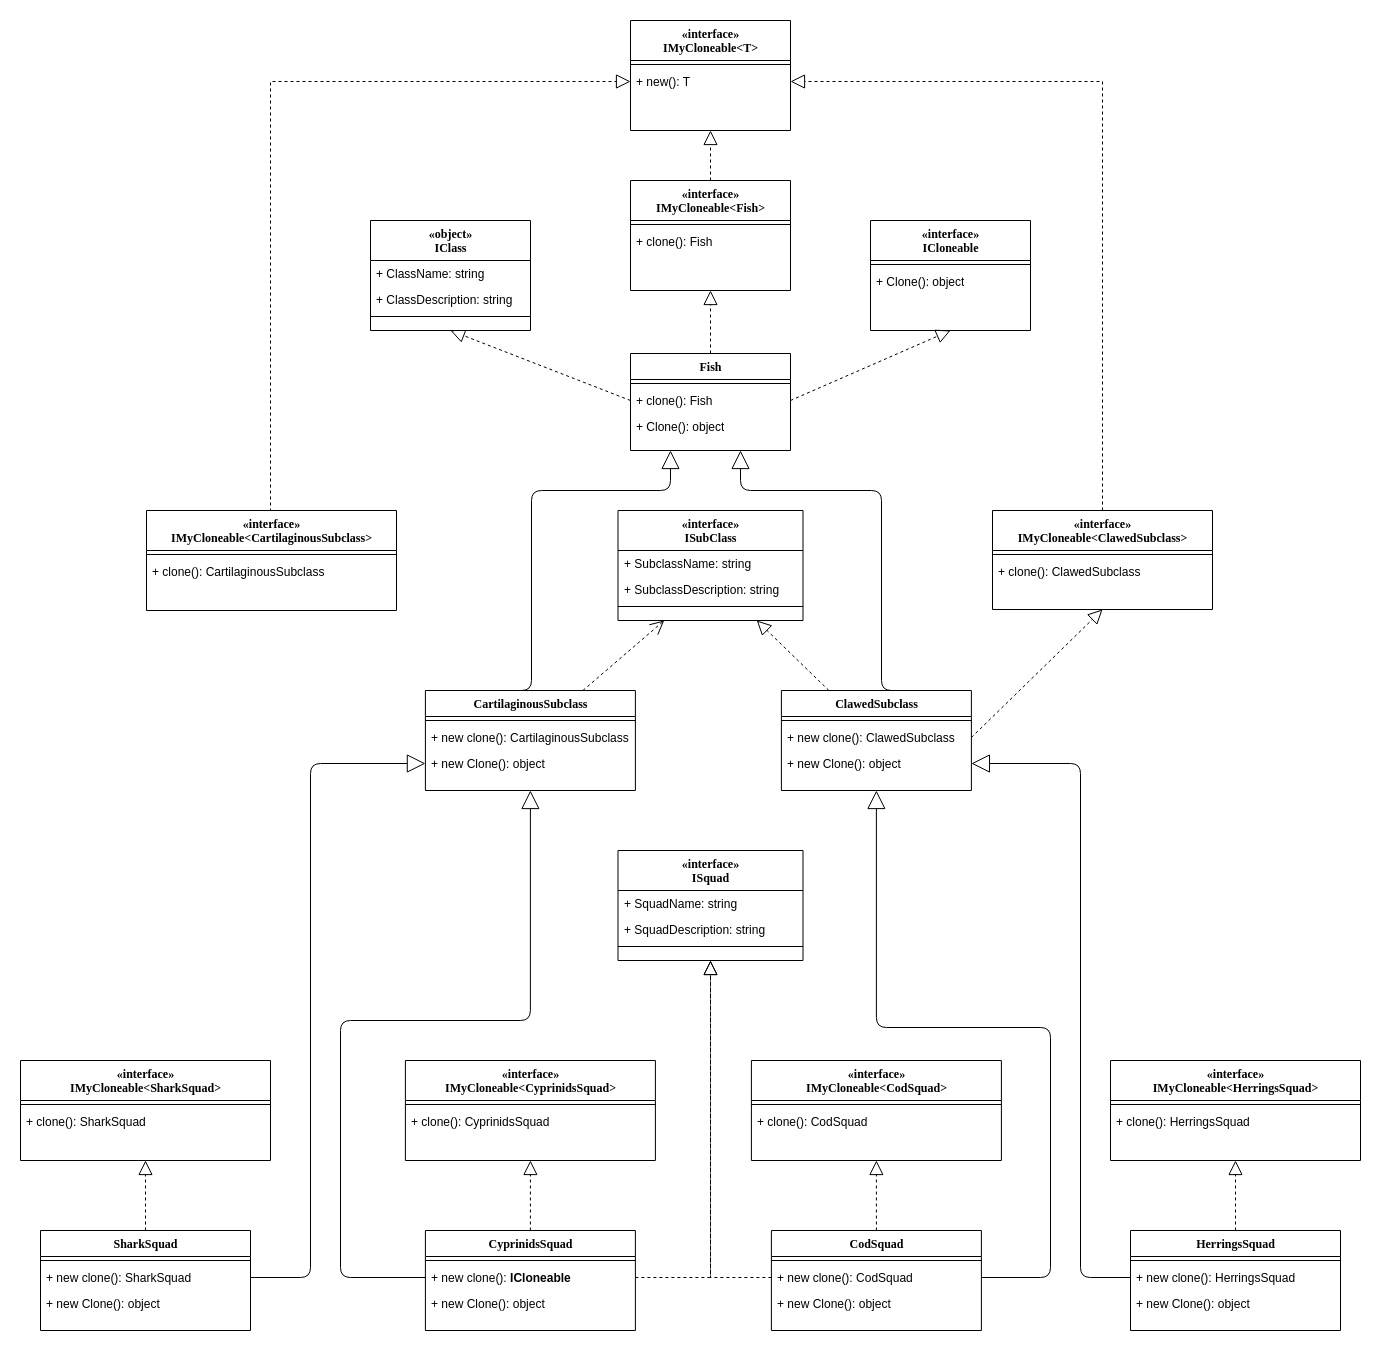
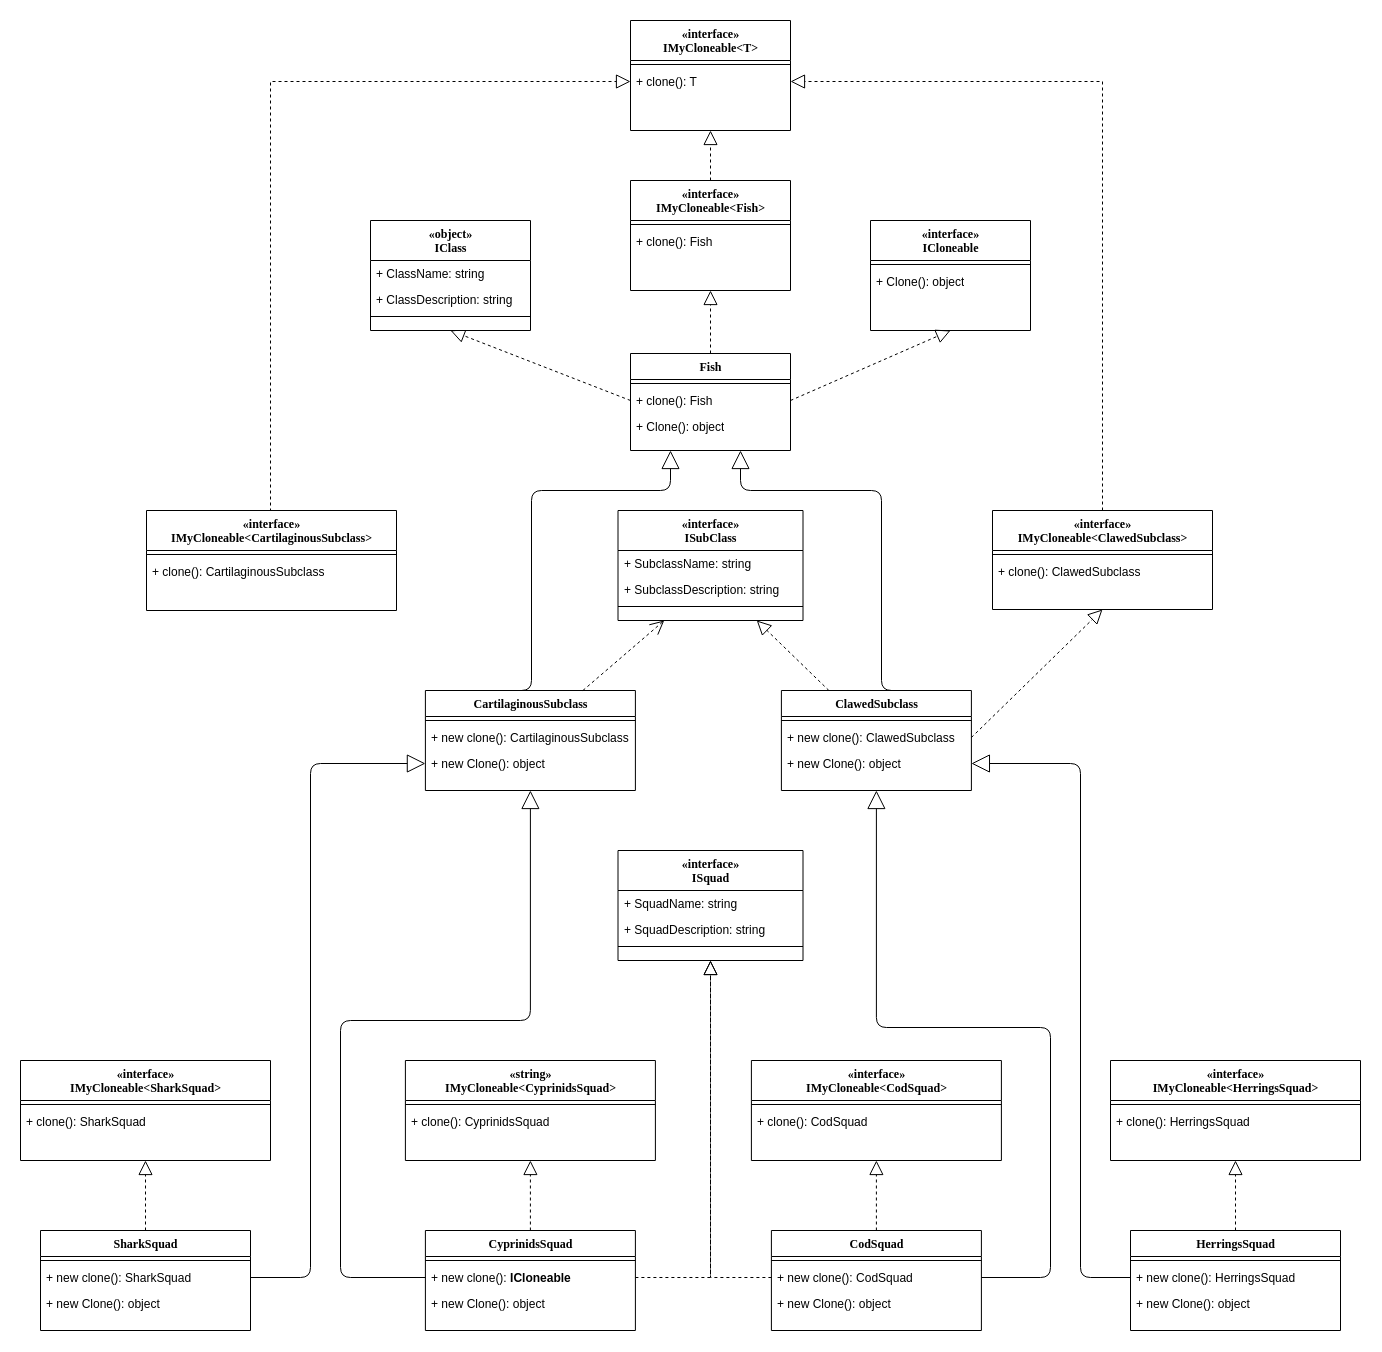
(665, 83) -> (671, 83)
(531, 1082) -> (531, 1082)
